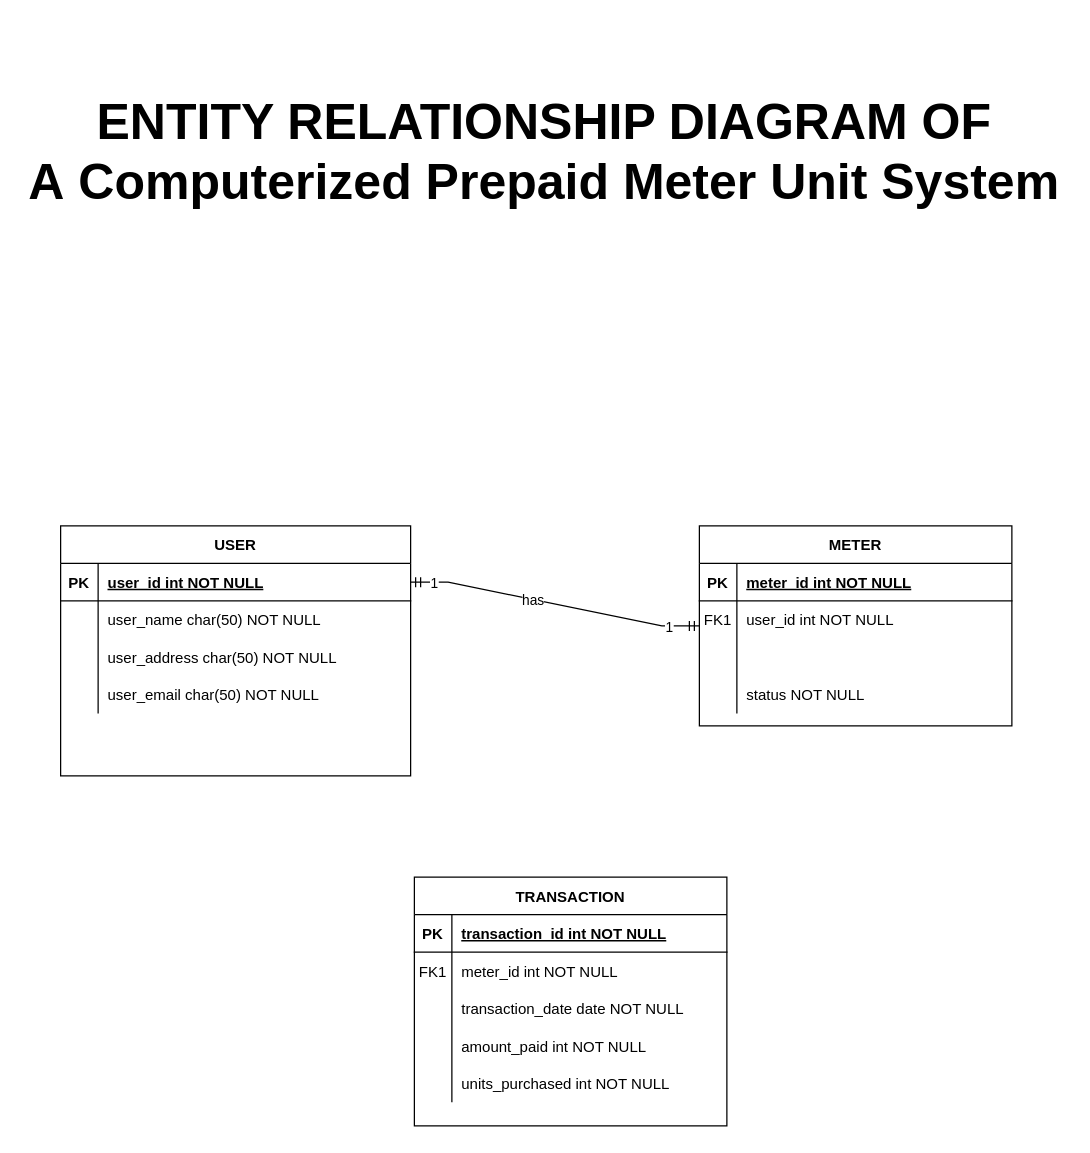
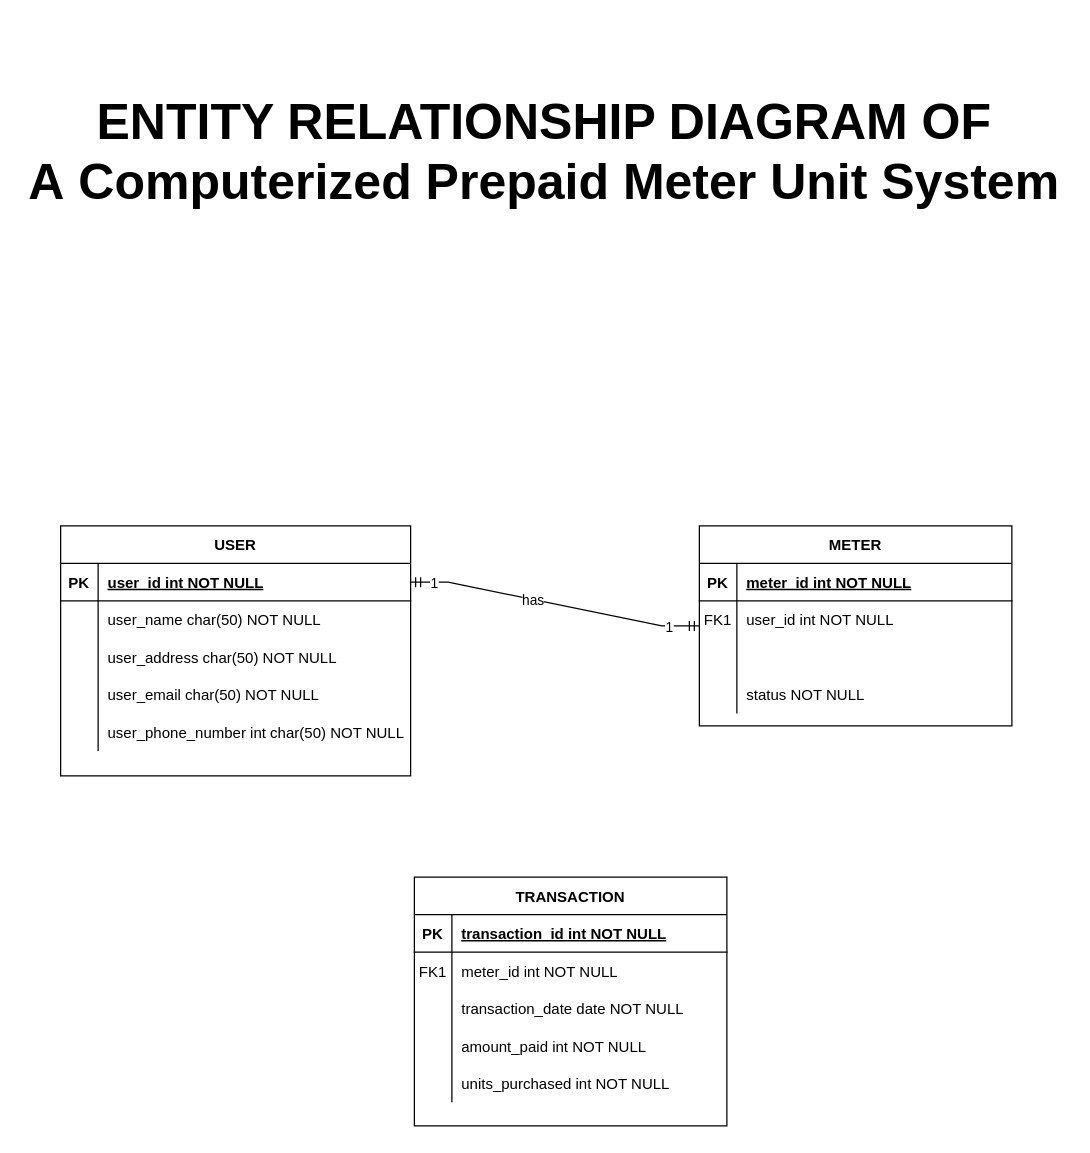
none -> (254, 732)
